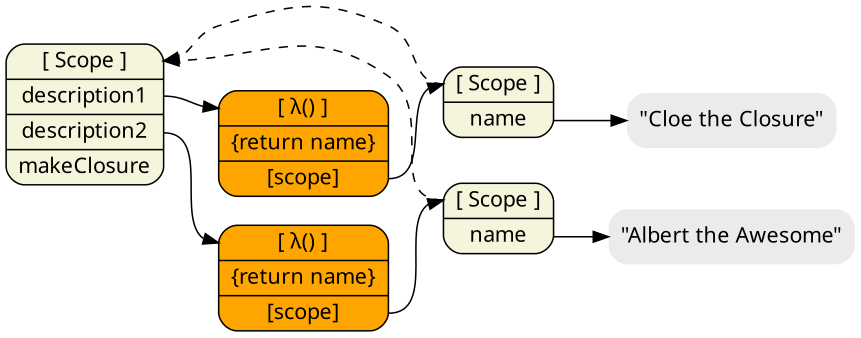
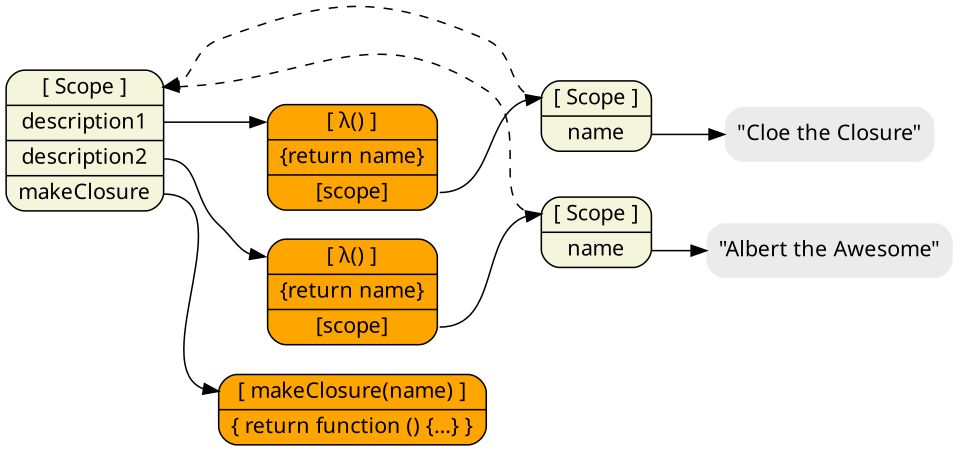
none -> (352, 410)
